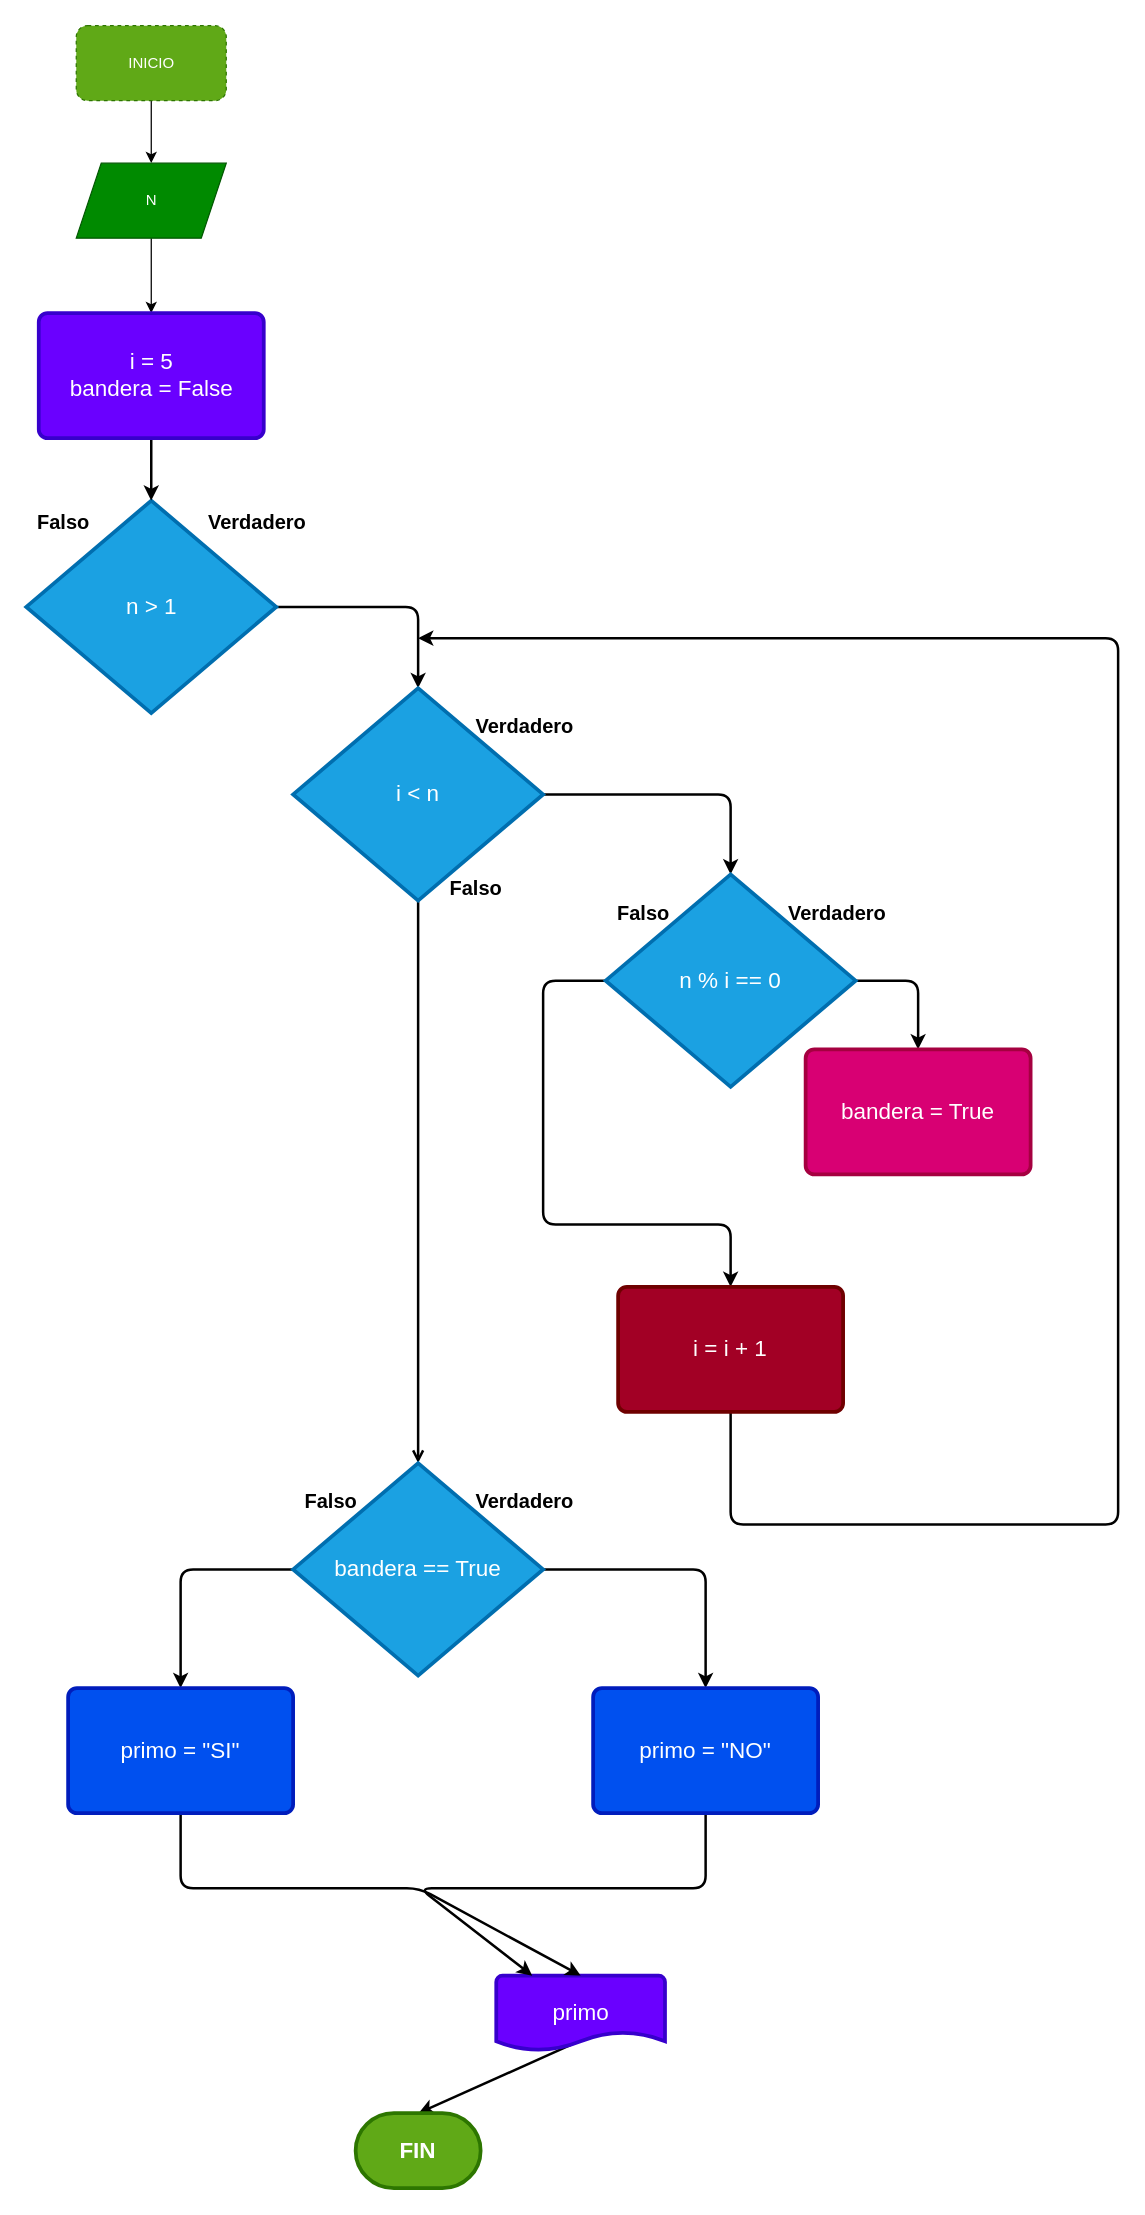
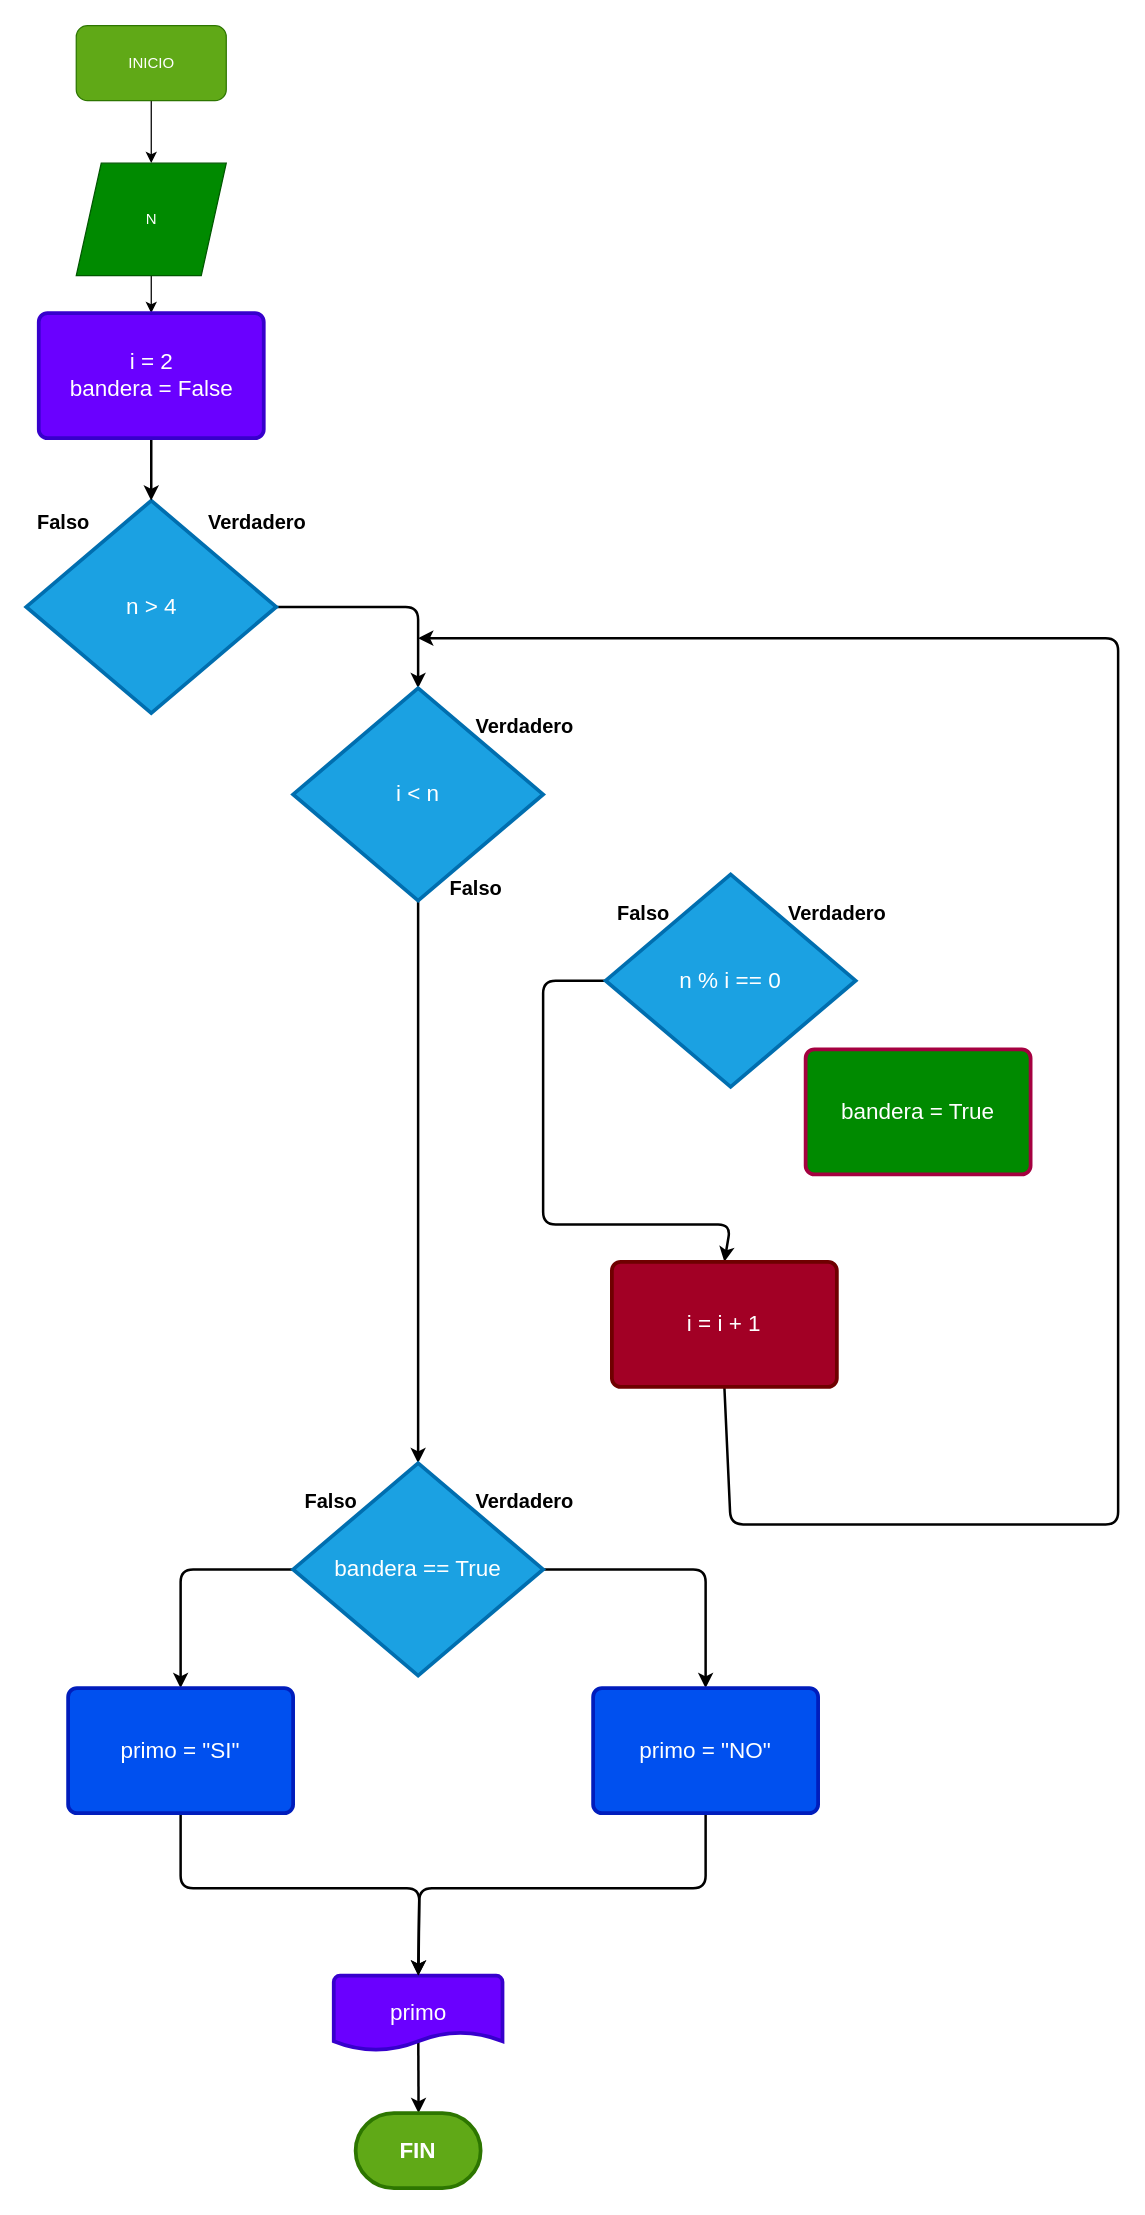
(151, 63) -> (151, 63)
(151, 201) -> (151, 219)
(152, 376) -> (152, 376)
(152, 607) -> (152, 607)
(666, 794) -> none
(910, 981) -> none
(918, 1112) -> (918, 1112)
(731, 1349) -> (724, 1324)
(418, 1451) -> (418, 1450)
(581, 2013) -> (418, 2013)
